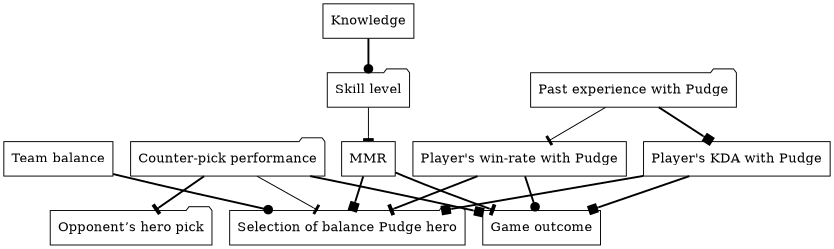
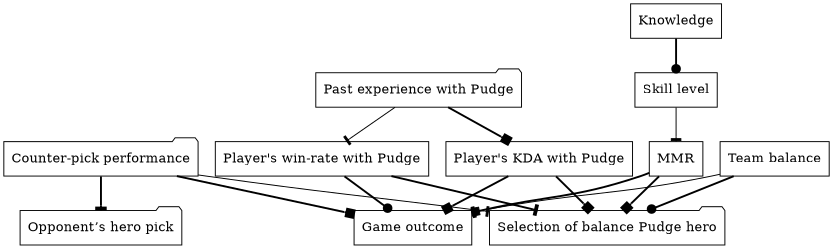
(368, 90) -> (676, 90)
none -> (607, 192)
